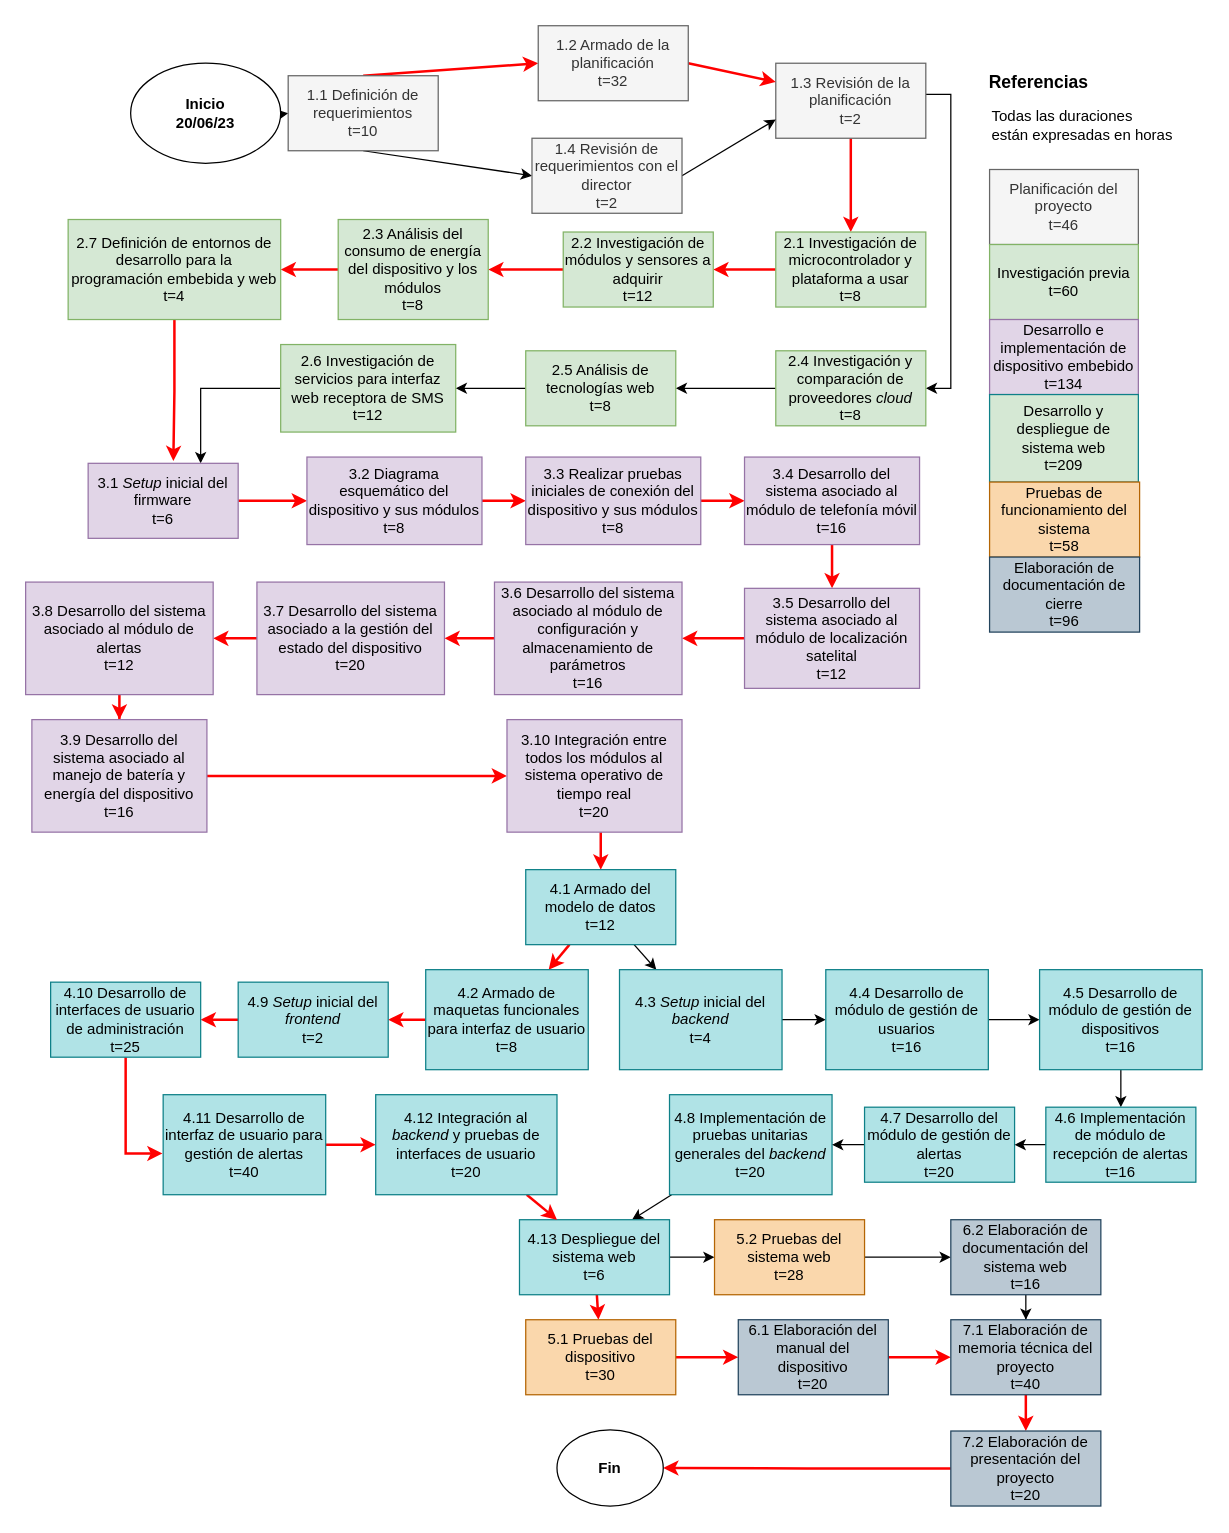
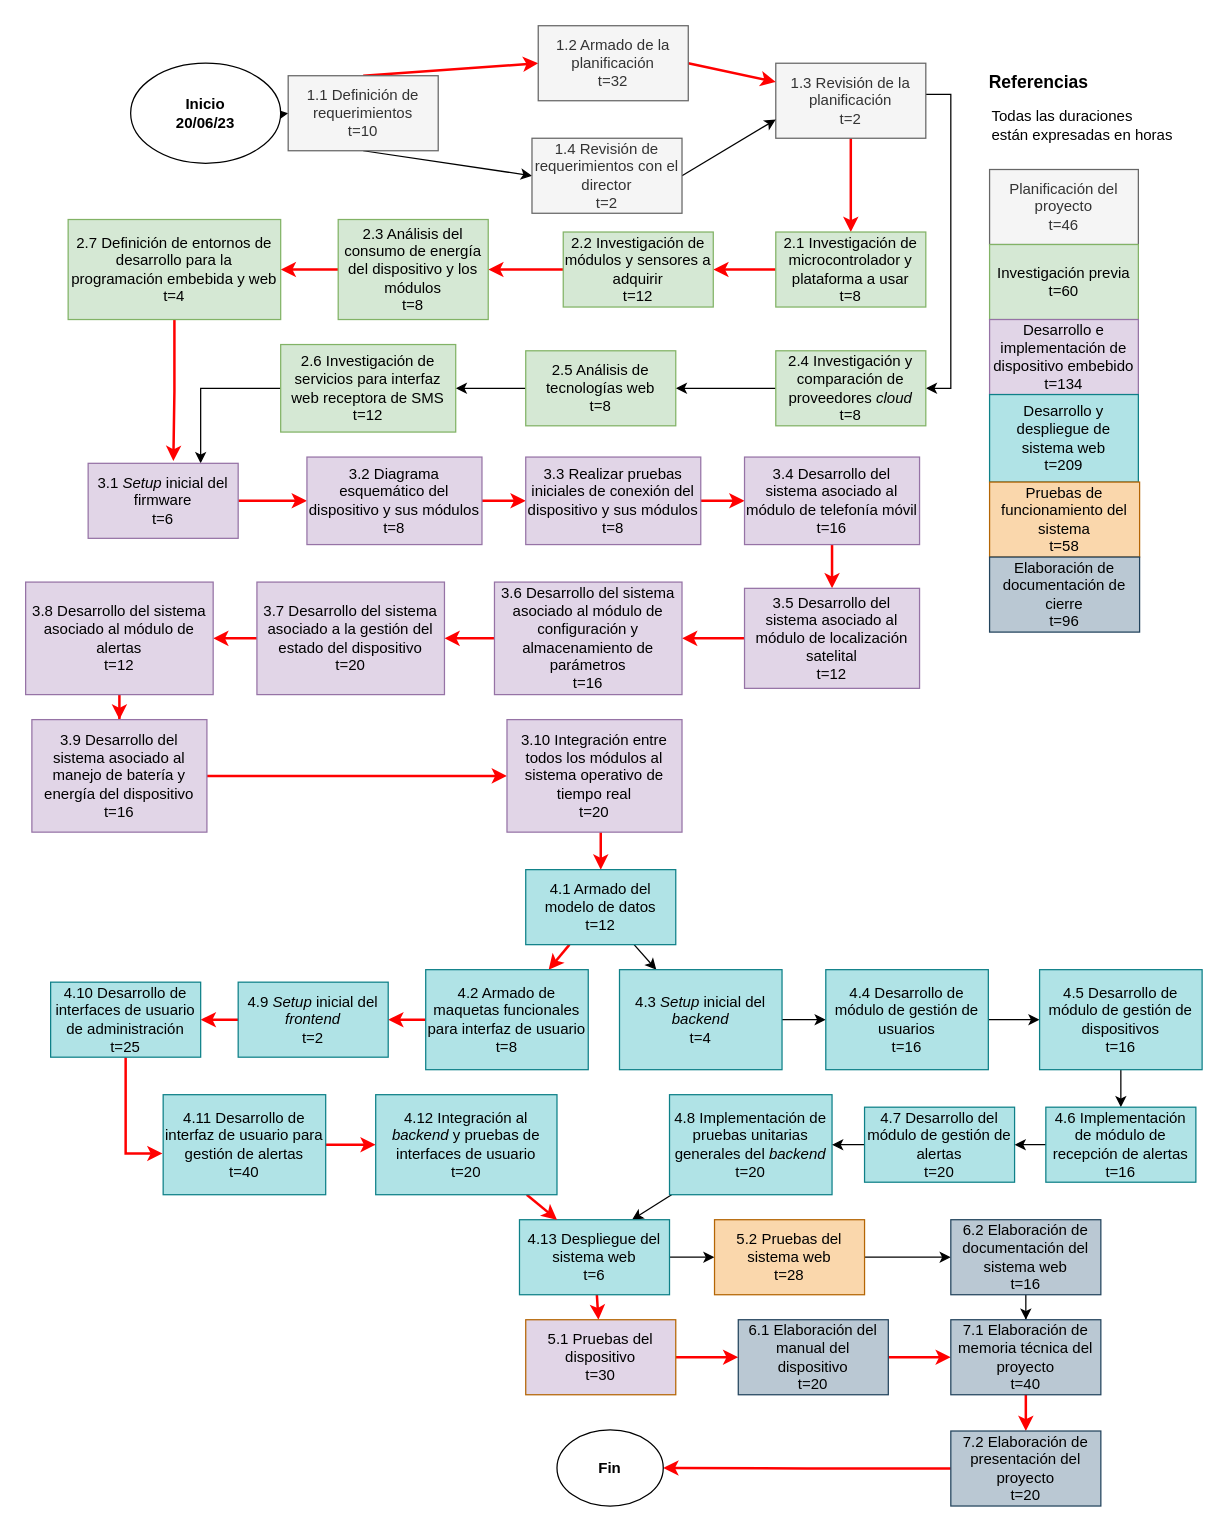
(1064, 438) -> (1064, 438)
(601, 1357) -> (601, 1357)
